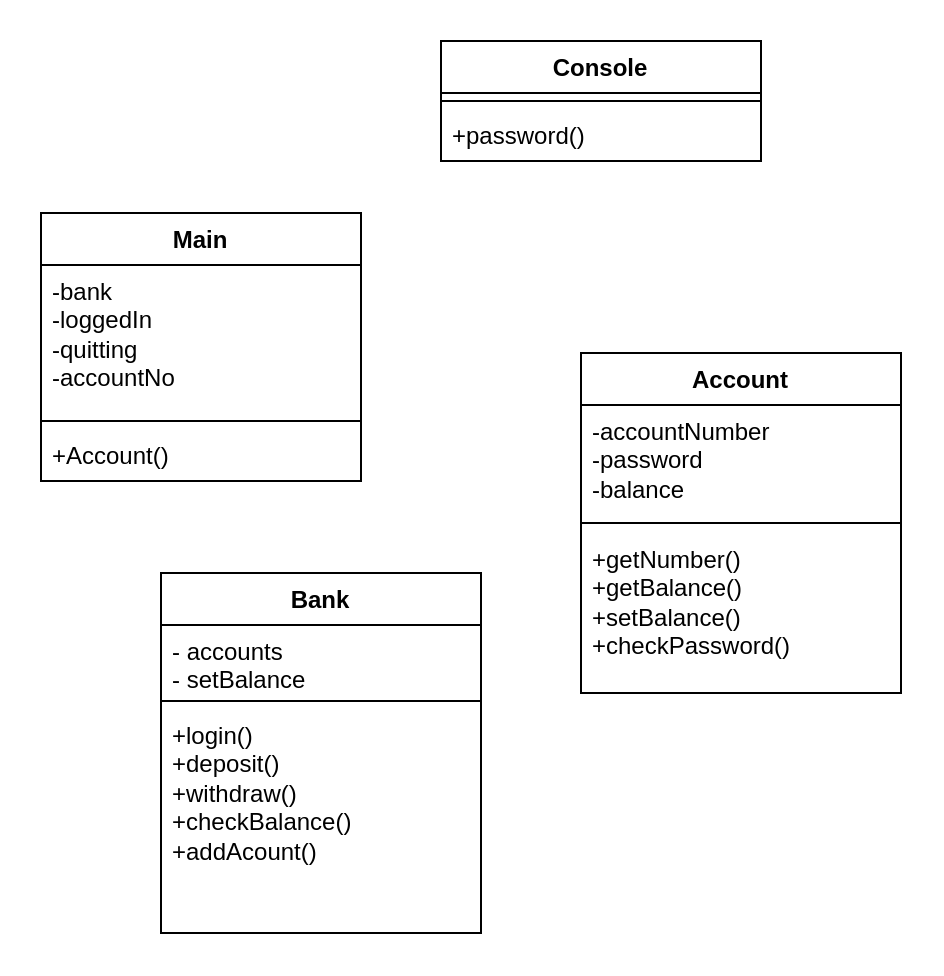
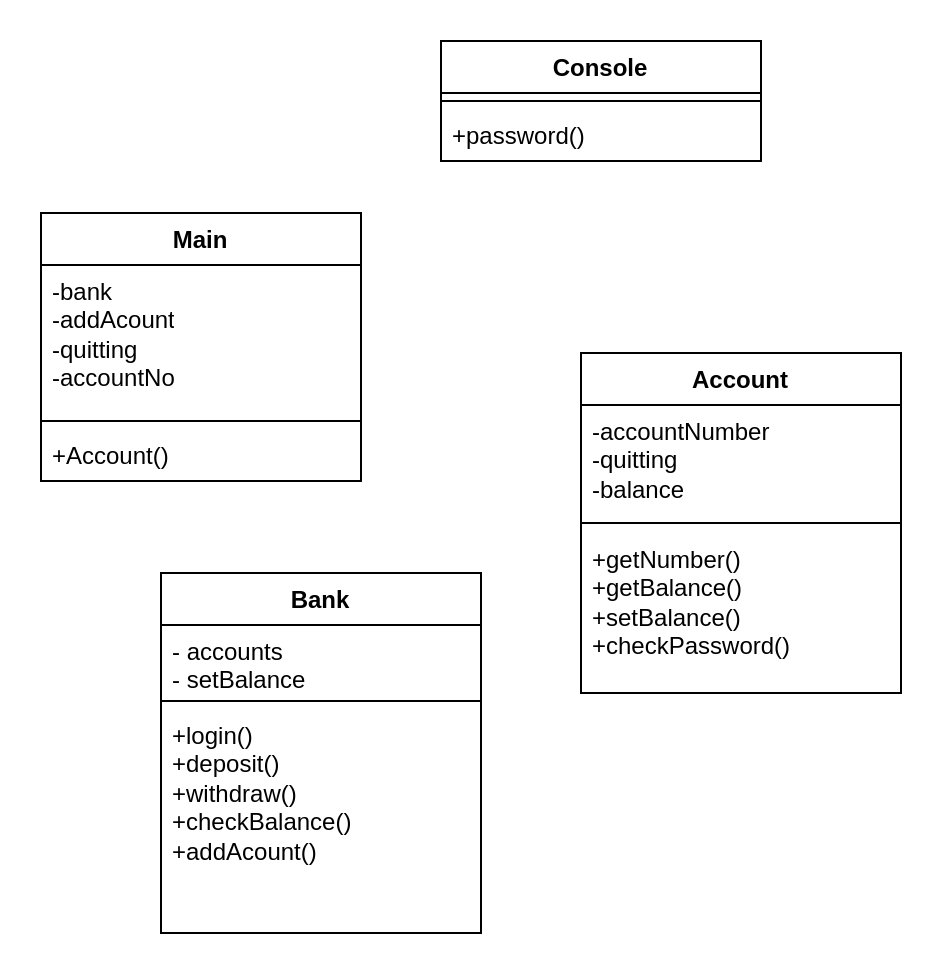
(120, 337) -> (120, 337)
(687, 462) -> (687, 462)
